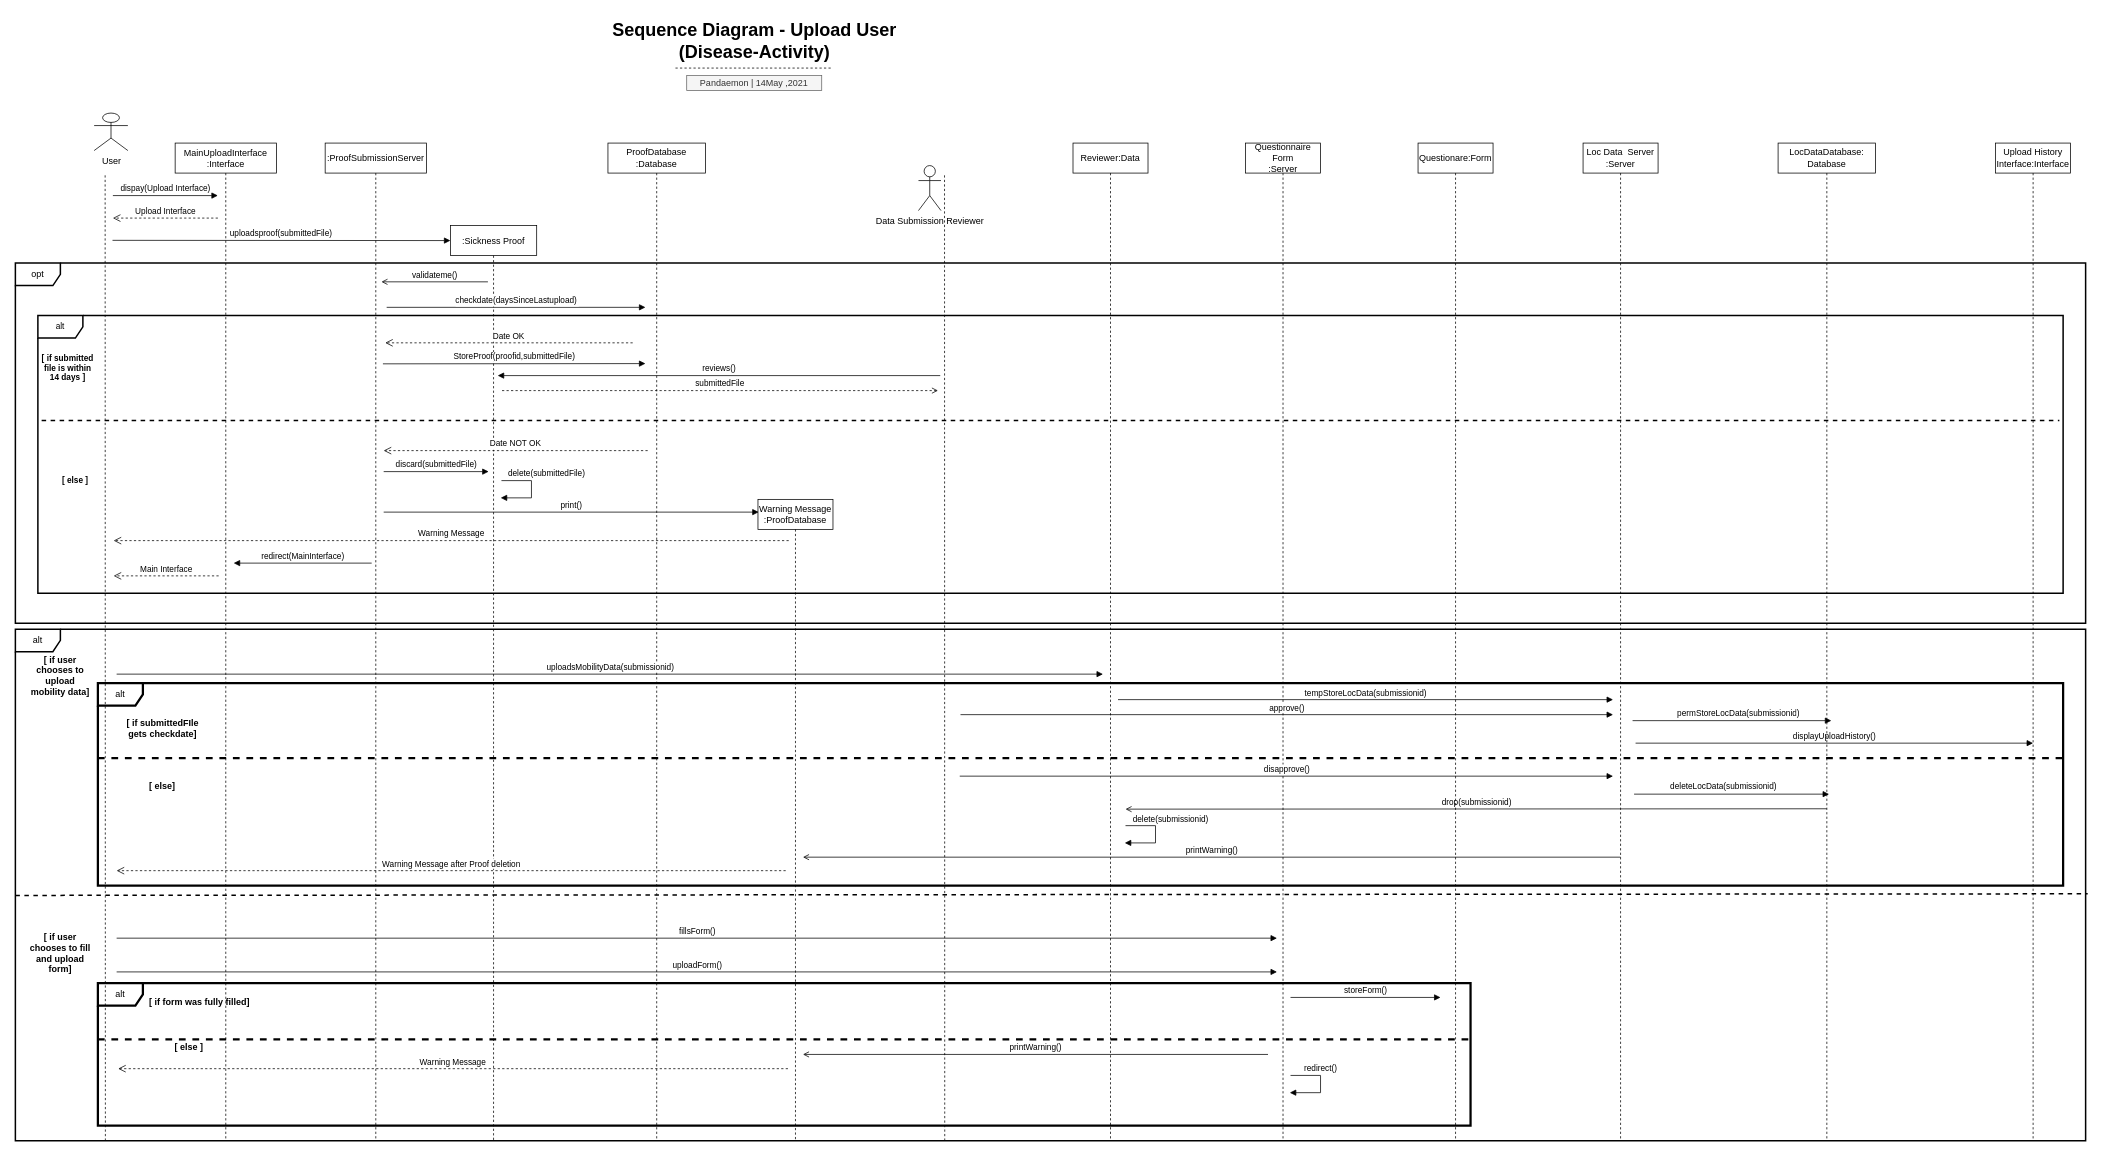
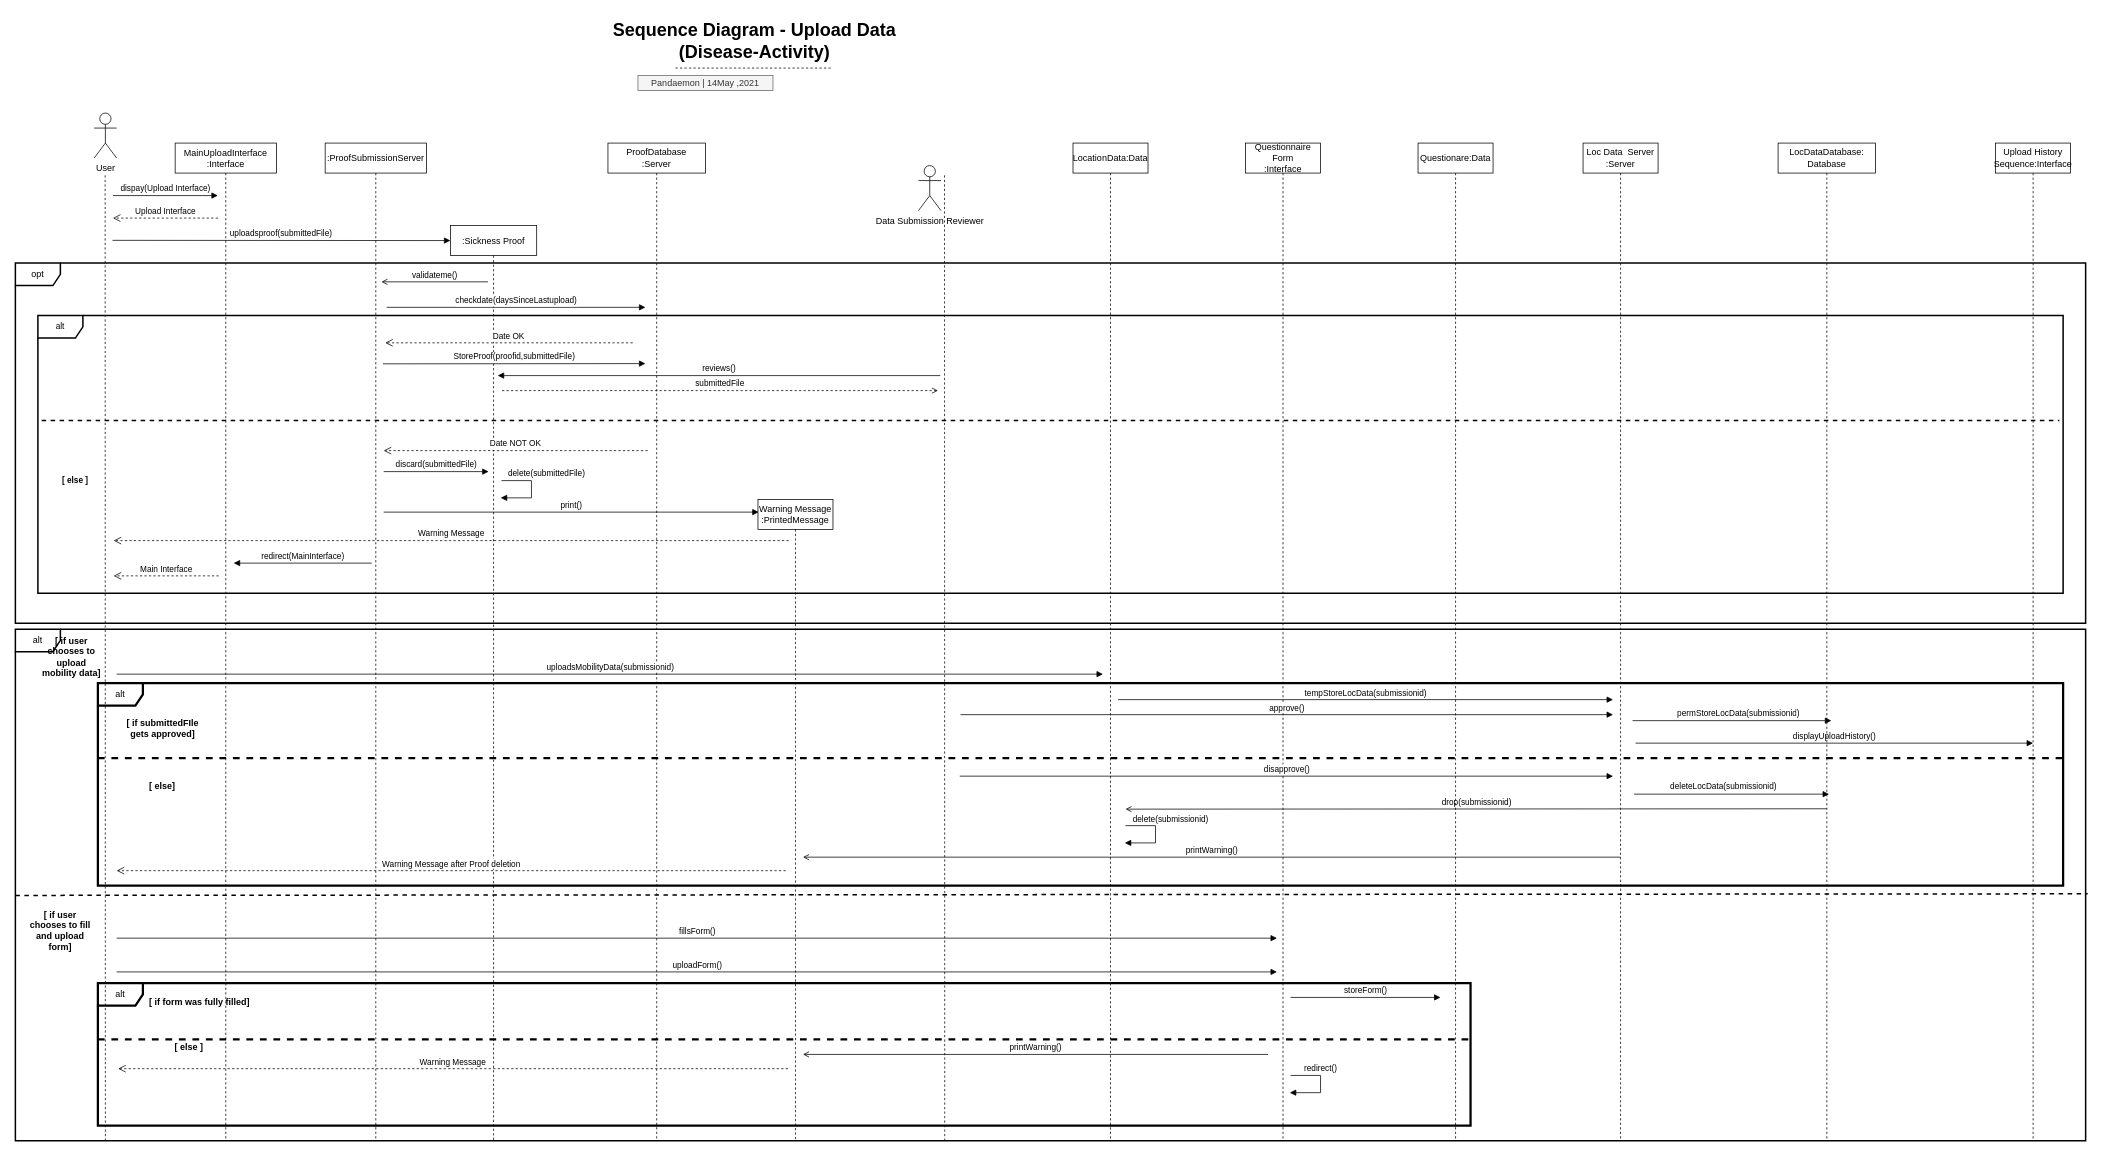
(755, 13) -> (755, 13)
(754, 83) -> (705, 83)
(111, 132) -> (105, 135)
(657, 158) -> (657, 158)
(1110, 158) -> (1110, 158)
(1283, 158) -> (1283, 158)
(1455, 158) -> (1455, 158)
(2033, 158) -> (2033, 158)
(68, 368) -> none
(795, 514) -> (795, 514)
(60, 675) -> (72, 657)
(163, 728) -> (163, 728)
(60, 953) -> (60, 930)
